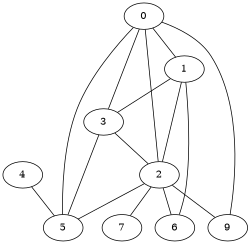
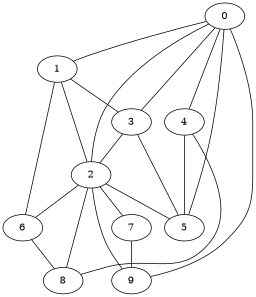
none -> (205, 69)
none -> (132, 254)
none -> (63, 281)
